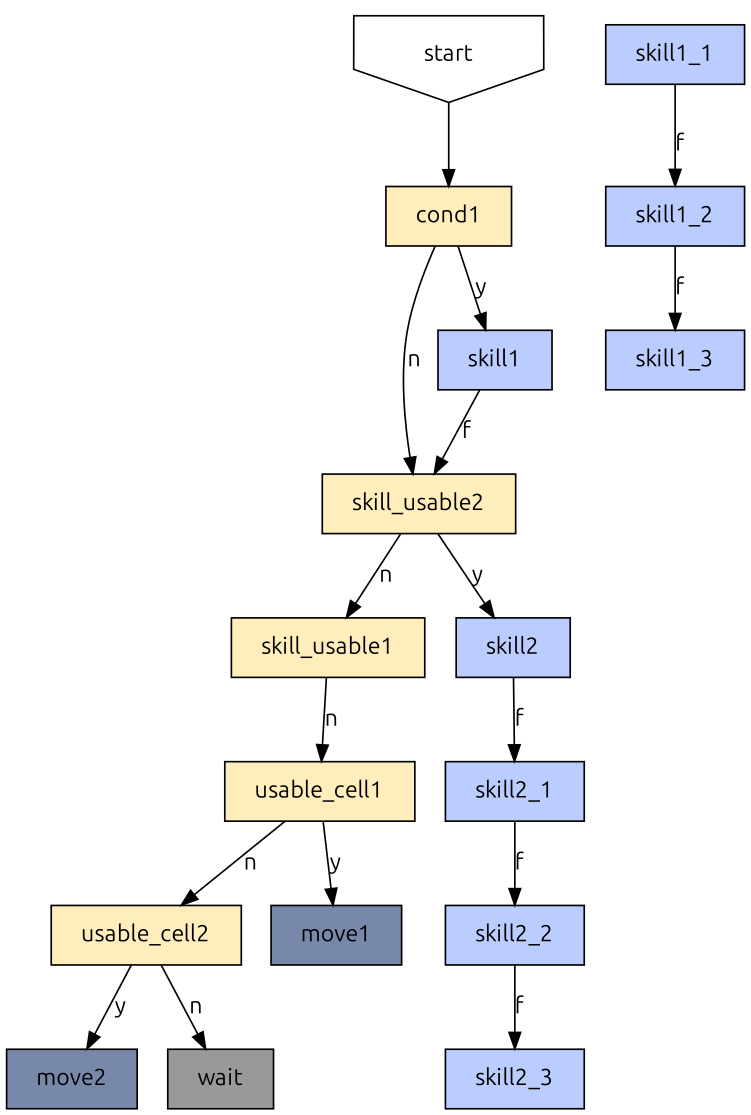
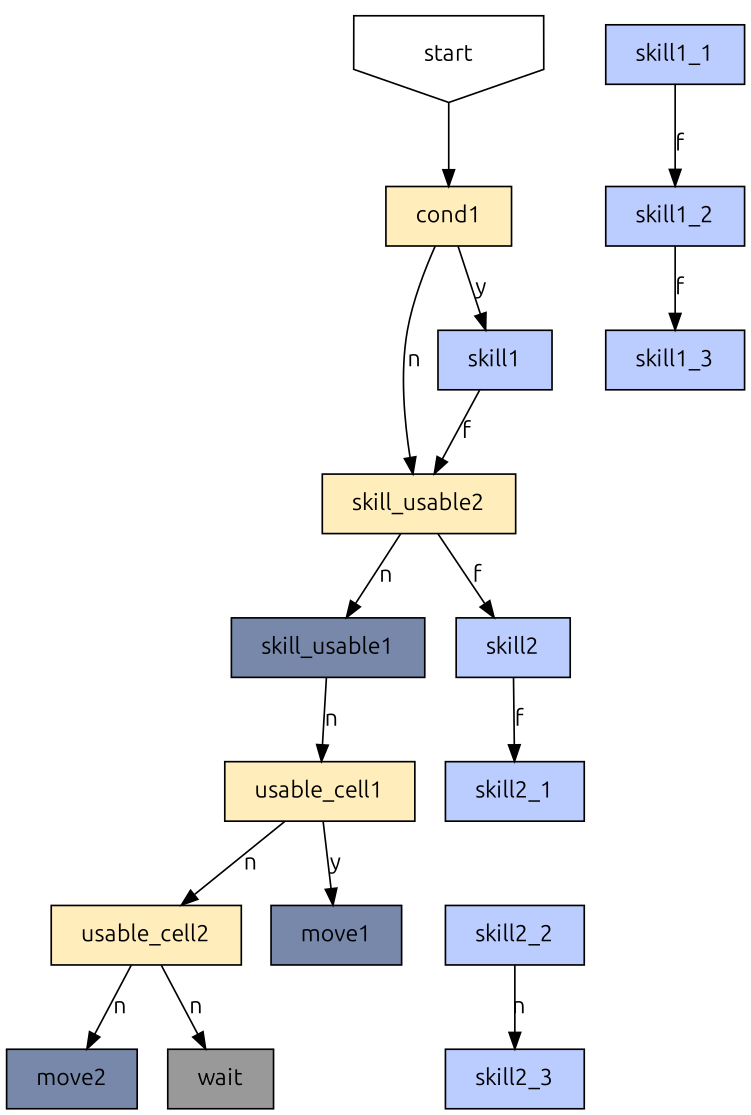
(478, 576) -> (478, 576)
(328, 648) -> (328, 648)
(515, 855) -> none
(121, 1007) -> (121, 1007)
(520, 1007) -> (520, 1007)
